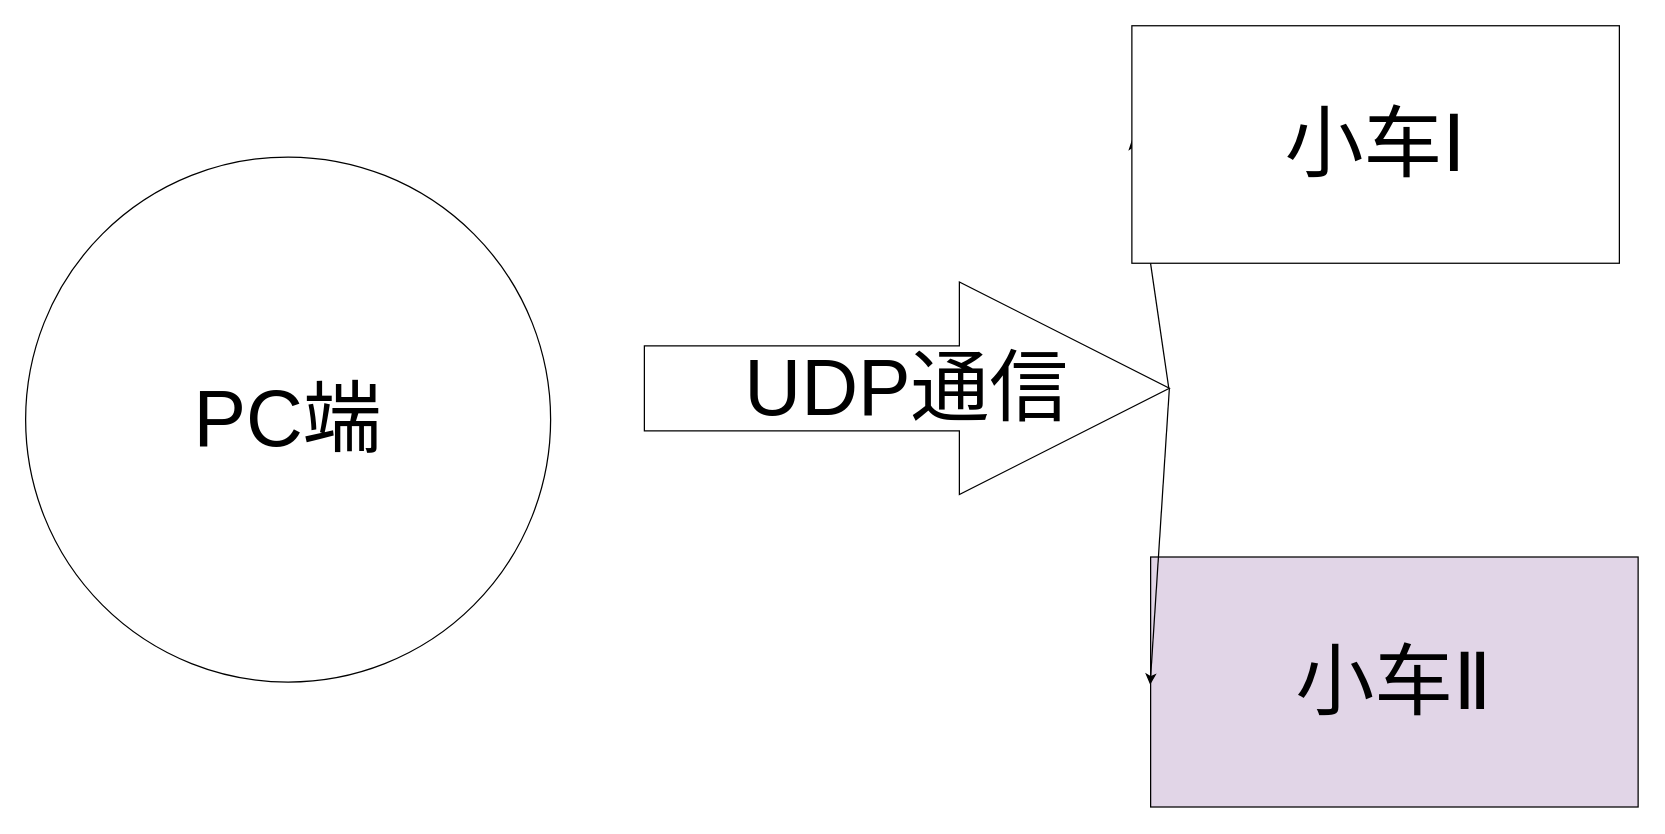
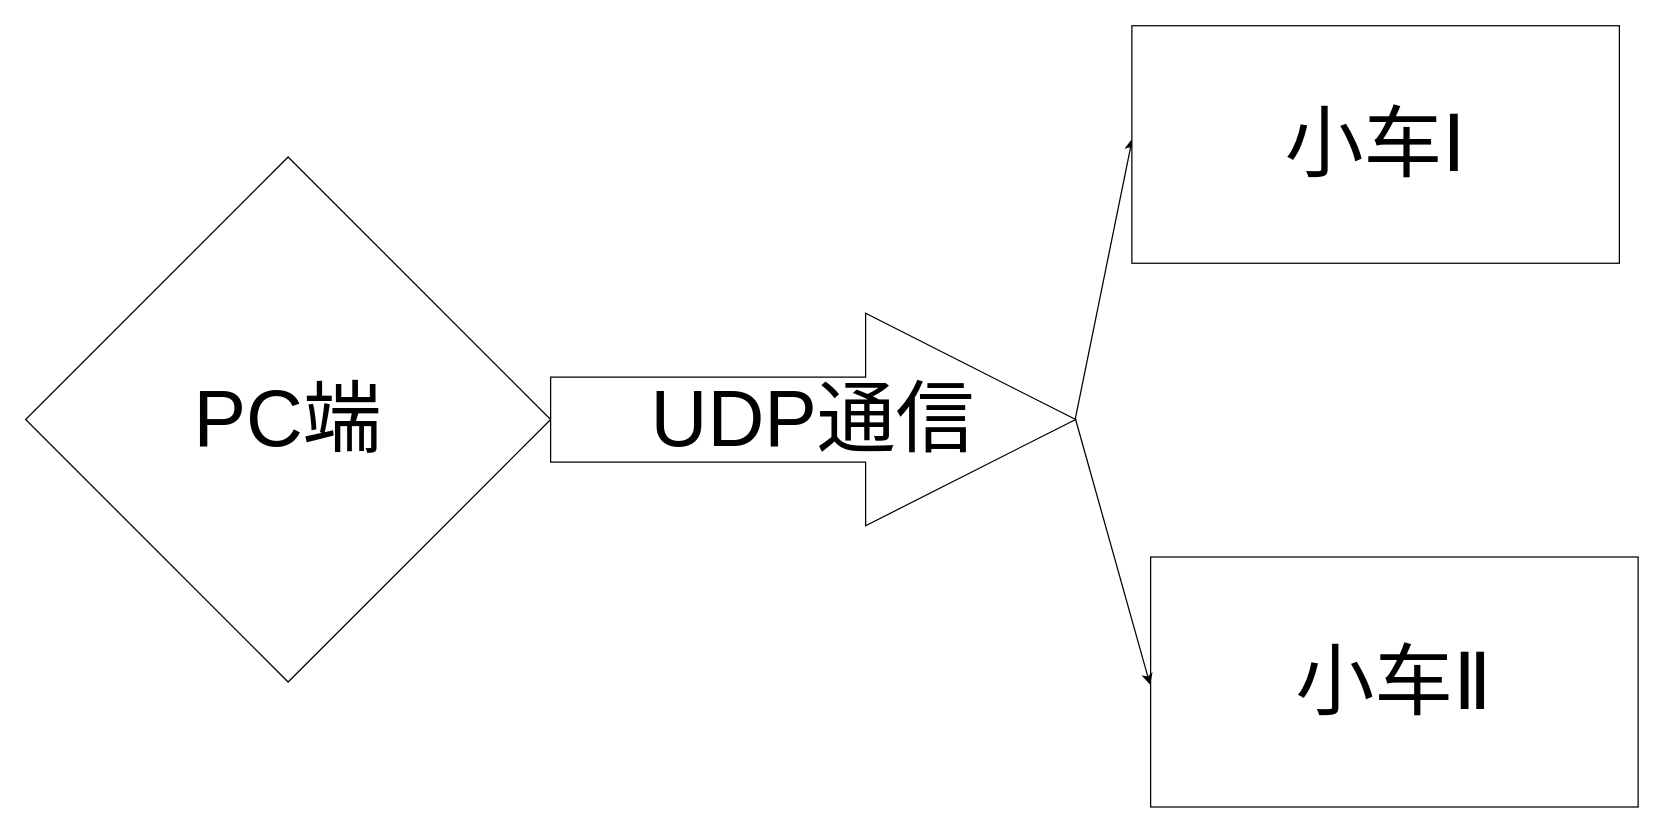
(907, 388) -> (813, 419)
(288, 419) -> (288, 419)
(1394, 682) -> (1394, 682)
